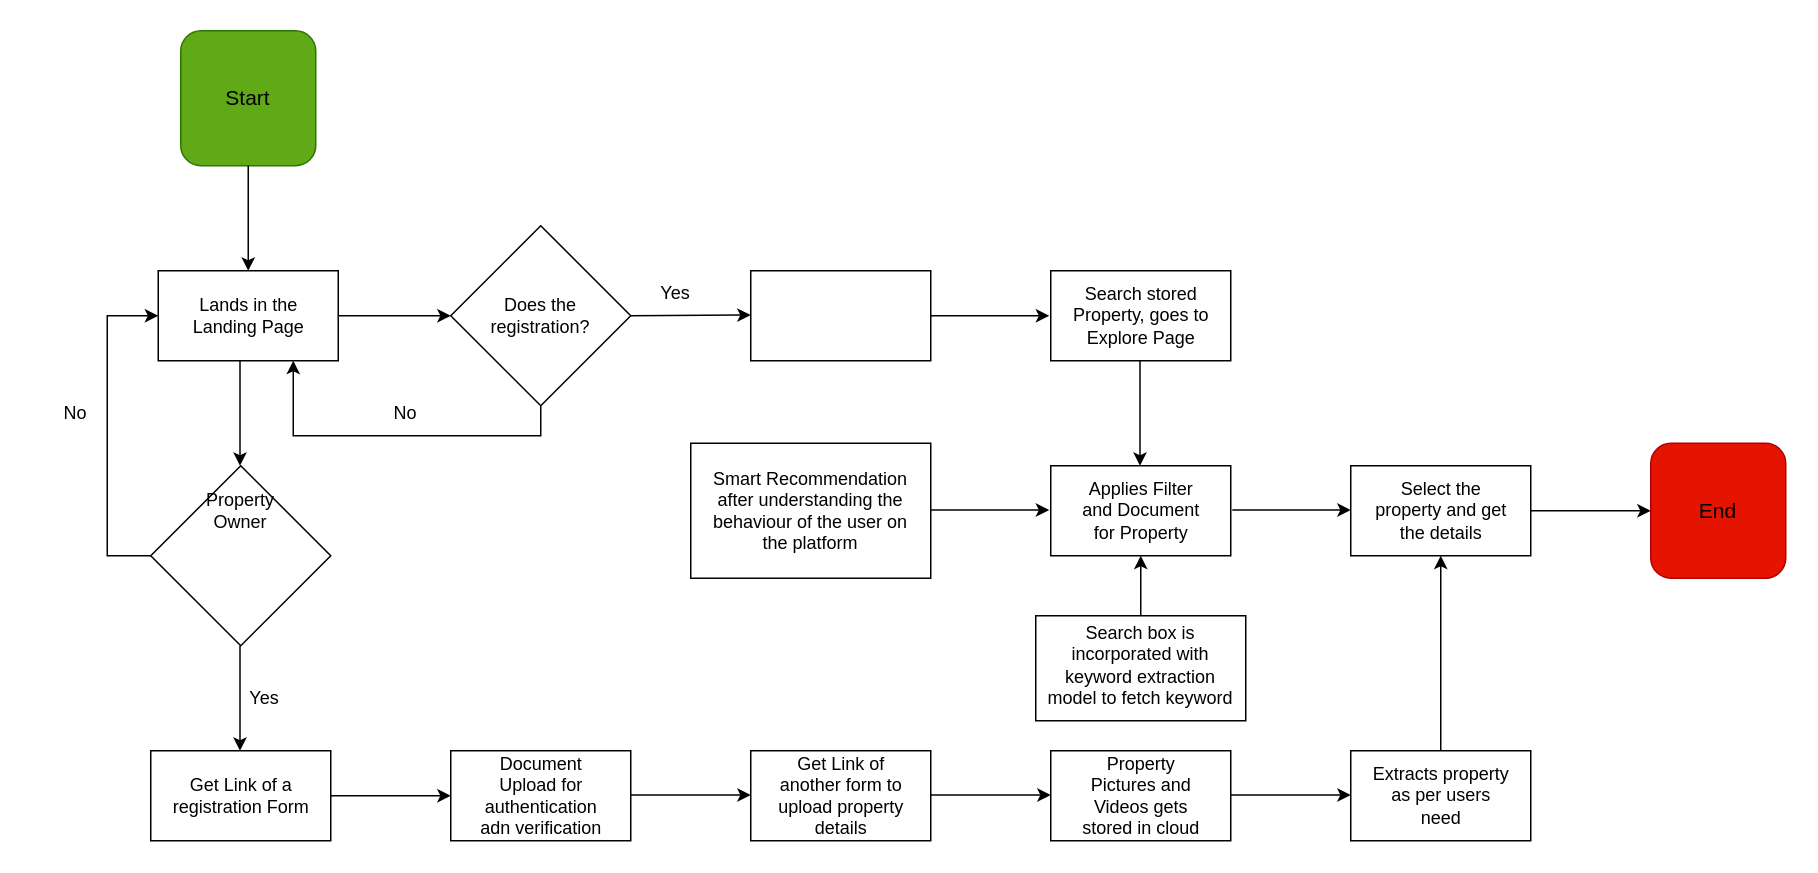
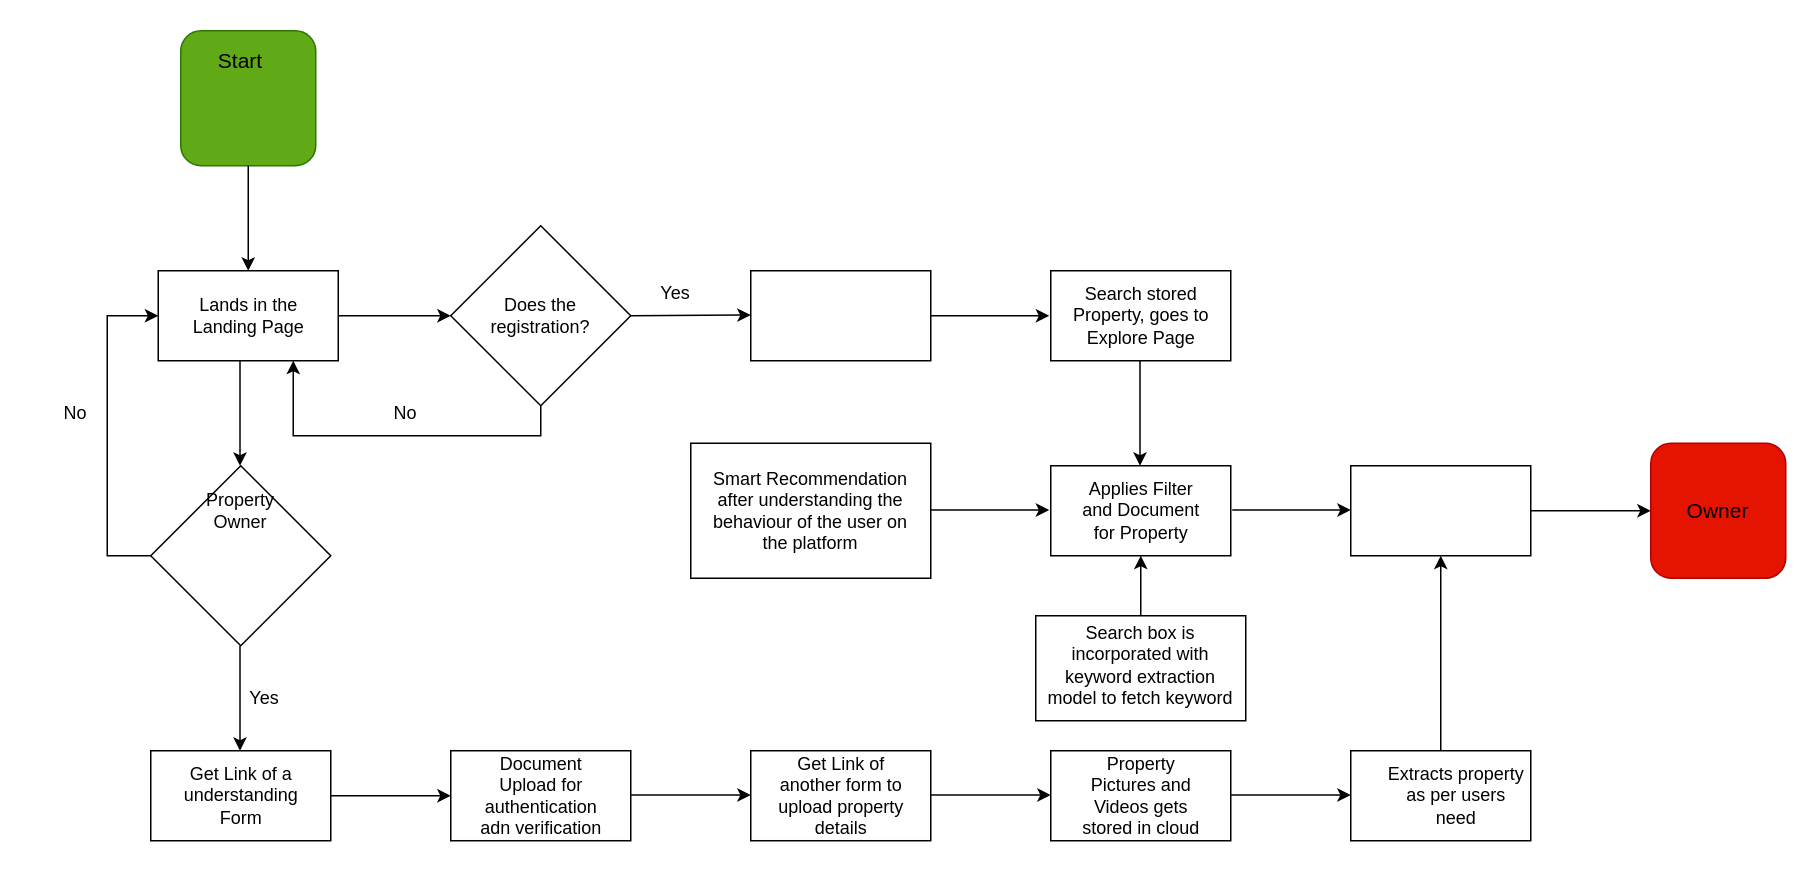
(248, 98) -> (241, 61)
(1441, 511) -> none
(1718, 511) -> (1718, 511)
(242, 796) -> (242, 796)
(1441, 796) -> (1456, 796)
